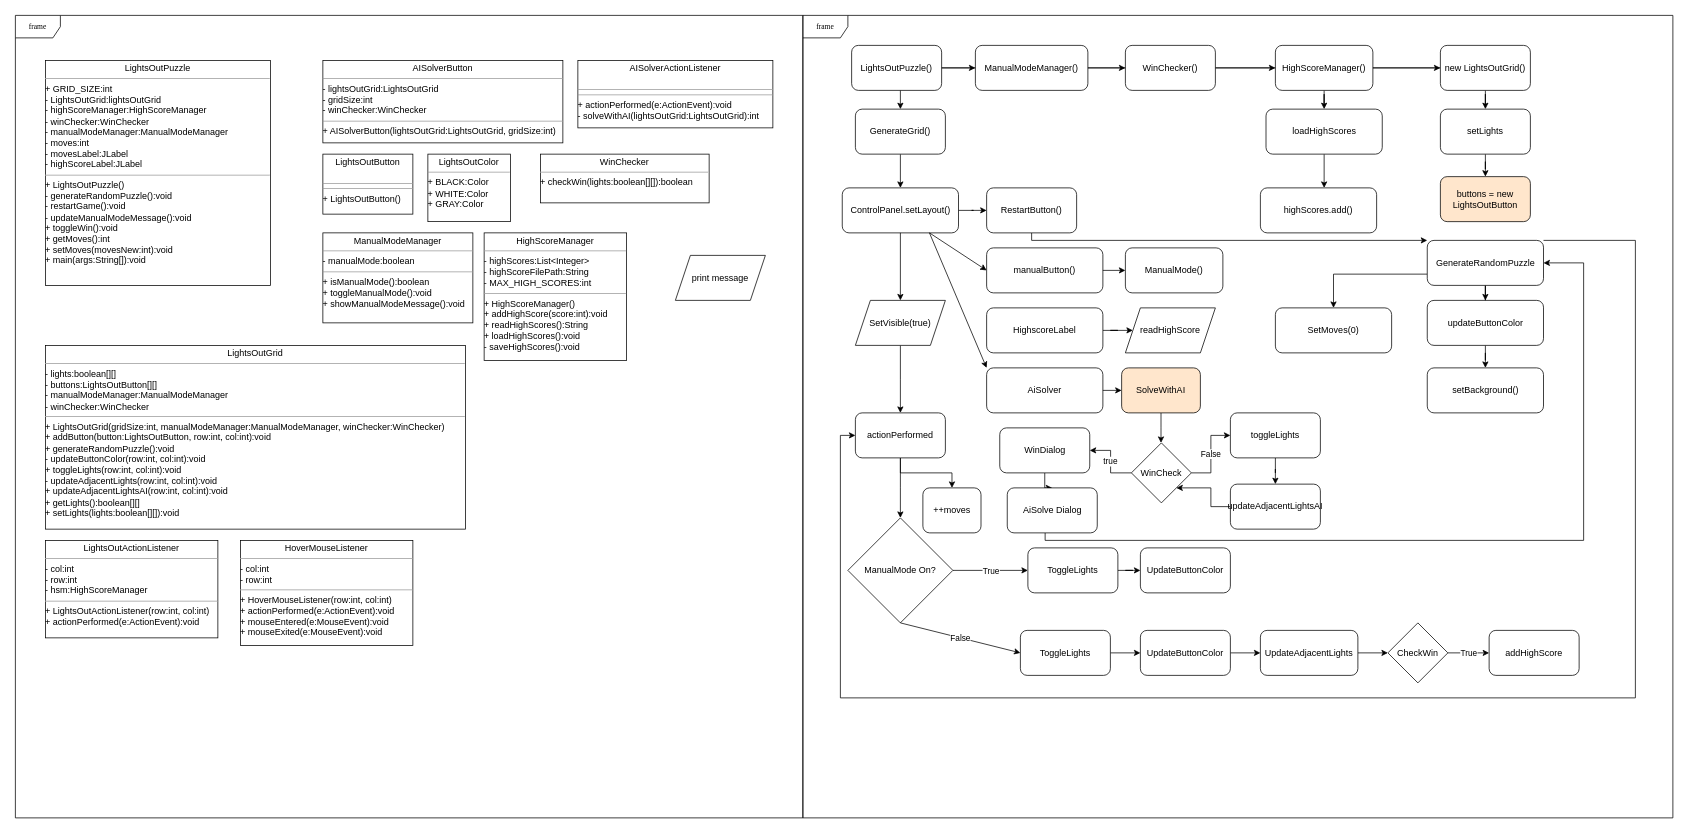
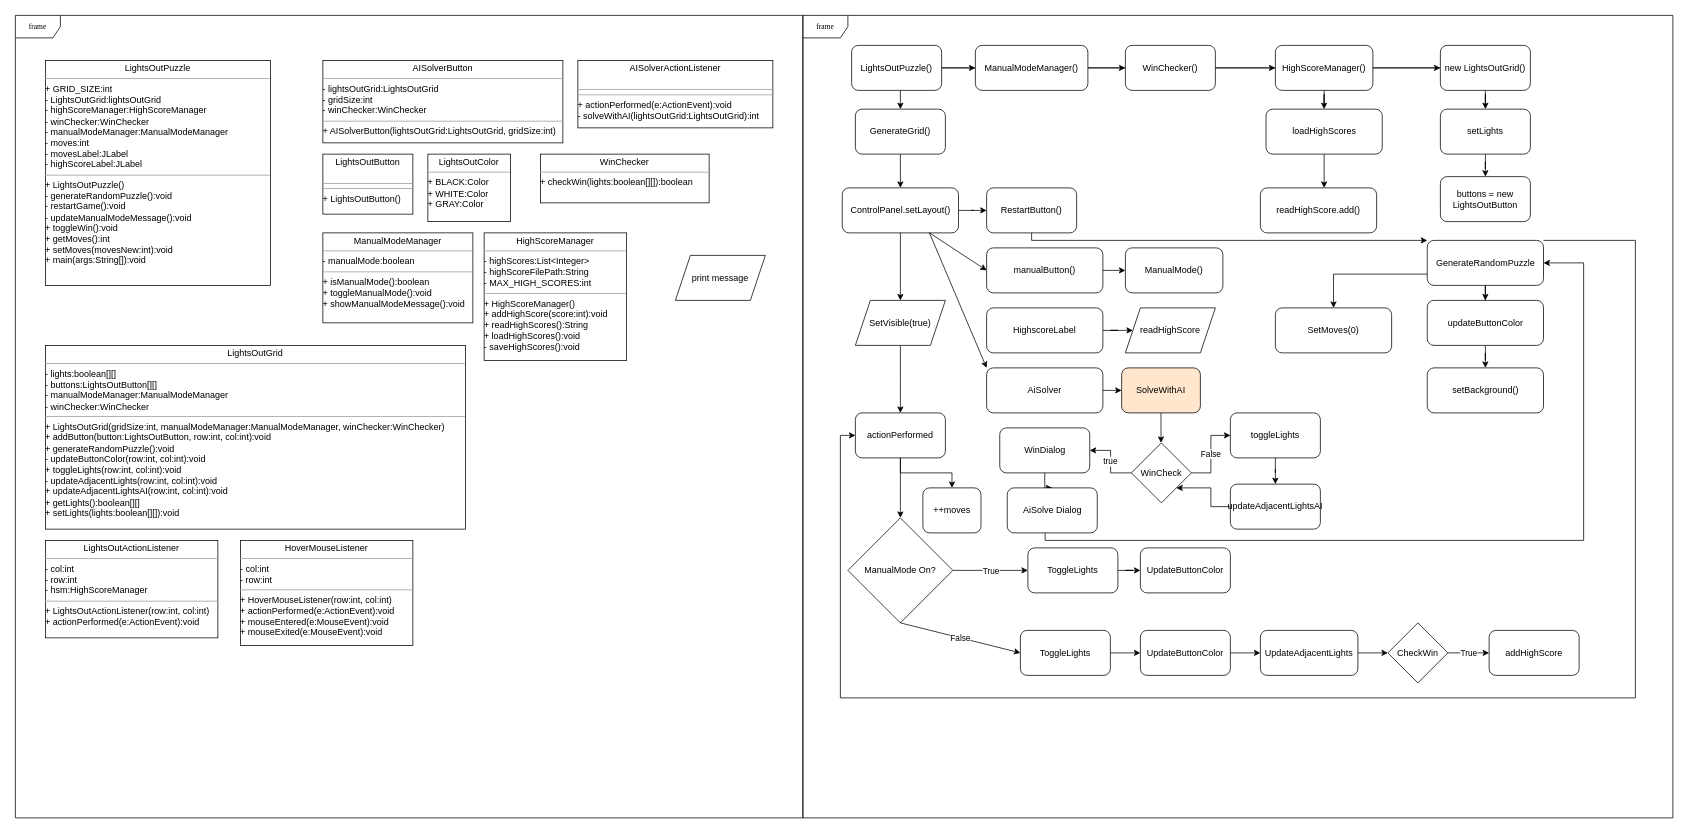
(1485, 199) -> (1485, 199)
(1319, 210) -> (1319, 210)
